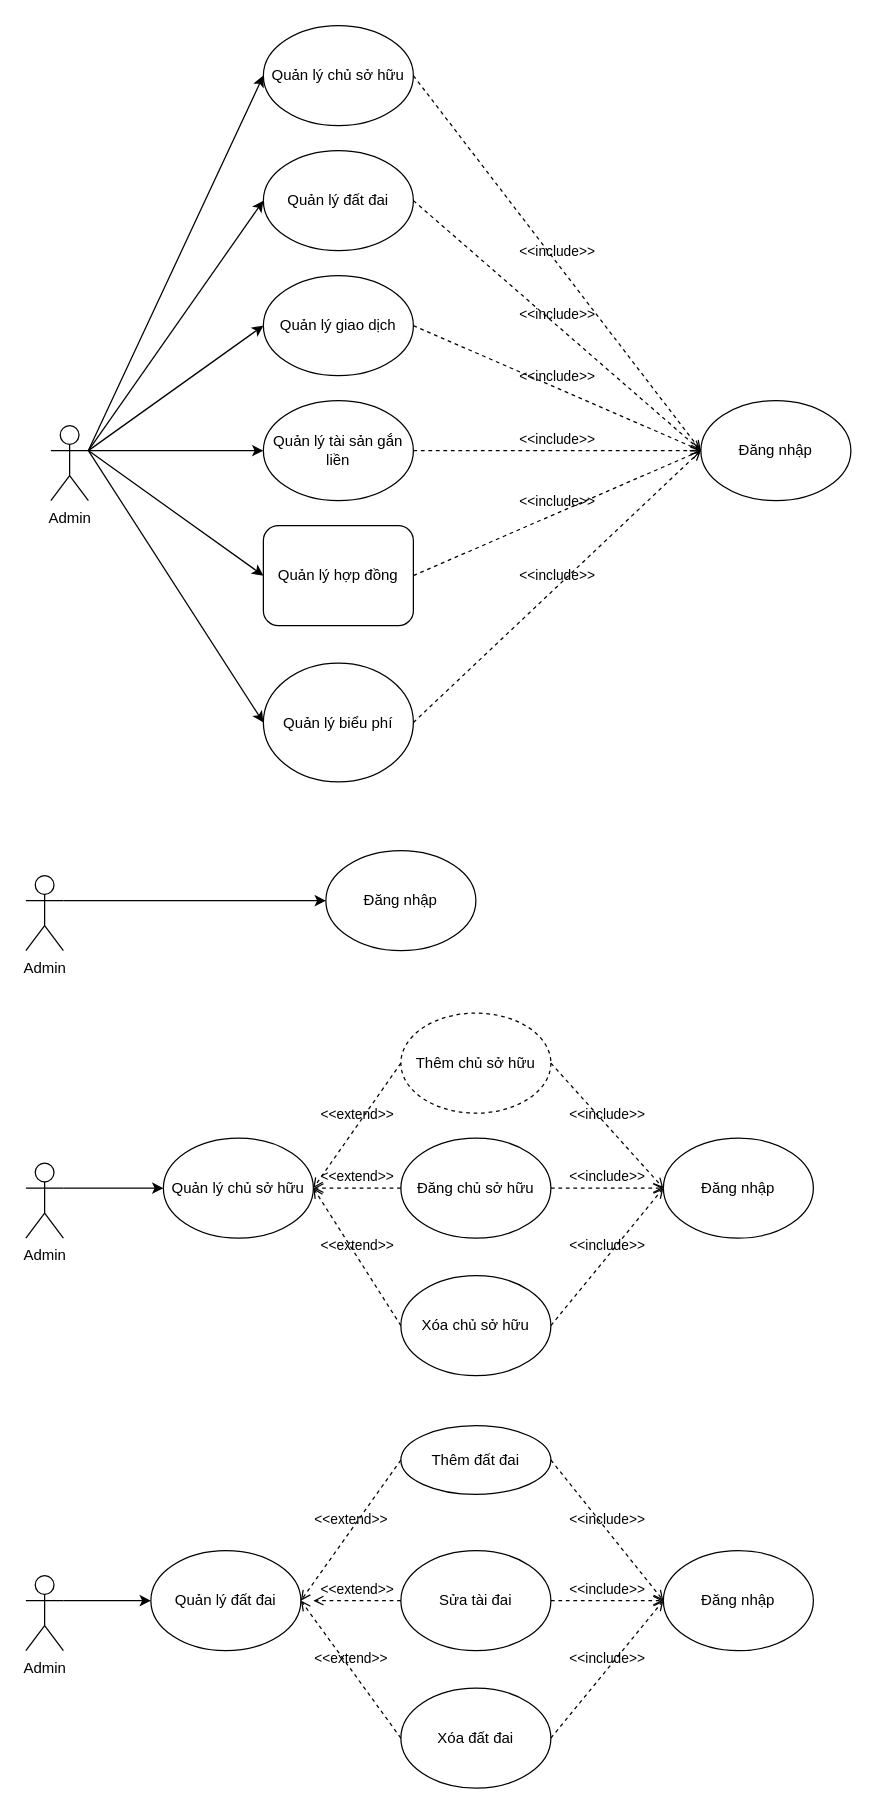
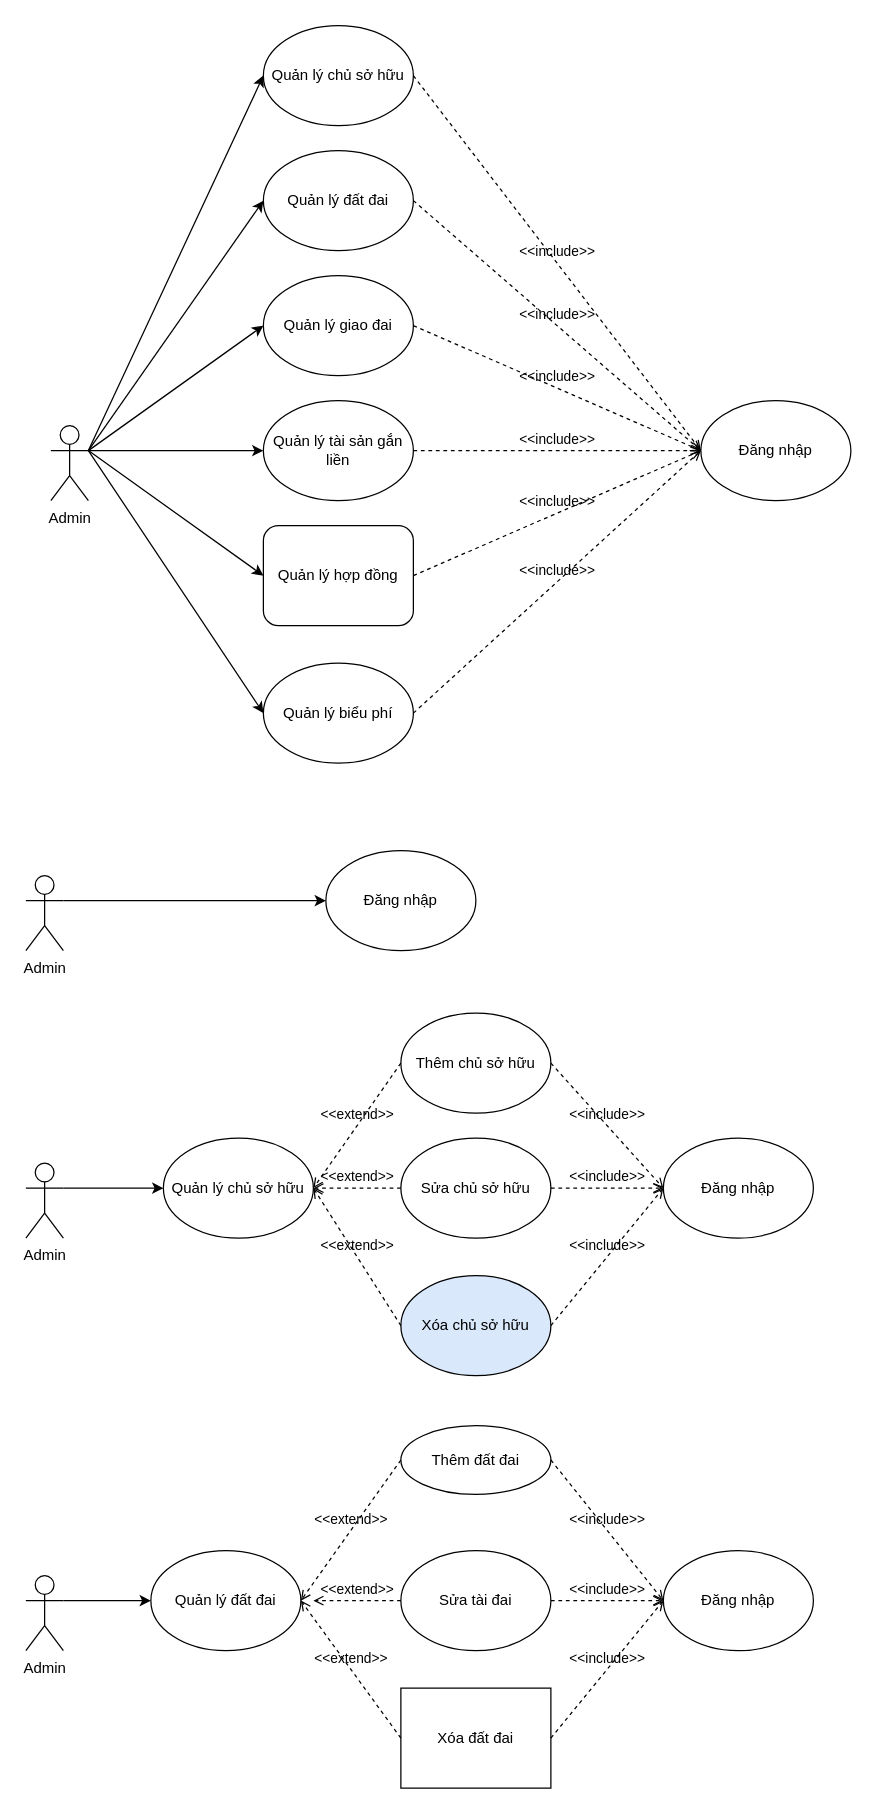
(338, 326) -> (338, 326)
(338, 723) -> (338, 713)
(476, 1063) -> (476, 1063)
(476, 1188) -> (476, 1188)
(476, 1326) -> (476, 1326)
(476, 1738) -> (476, 1738)
